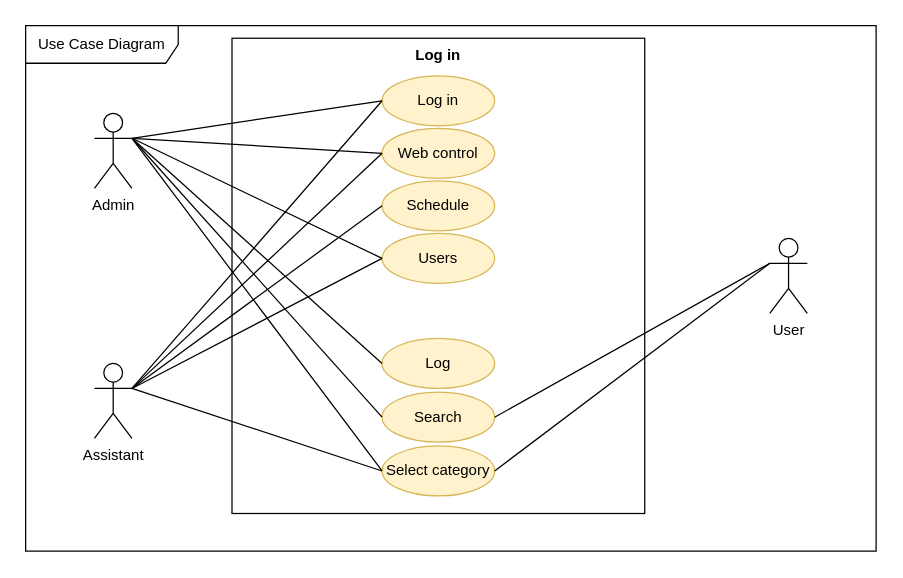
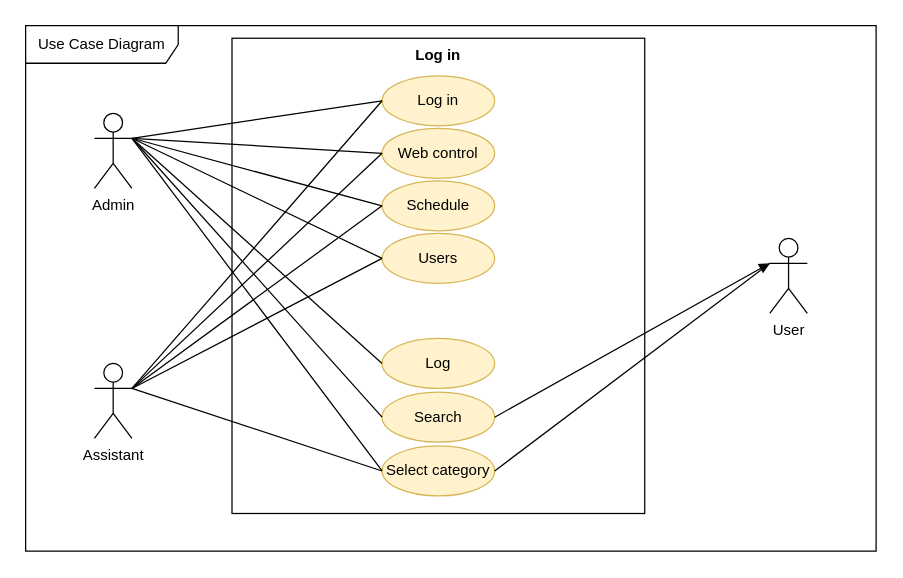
none -> (262, 173)
(675, 316) -> (713, 294)
